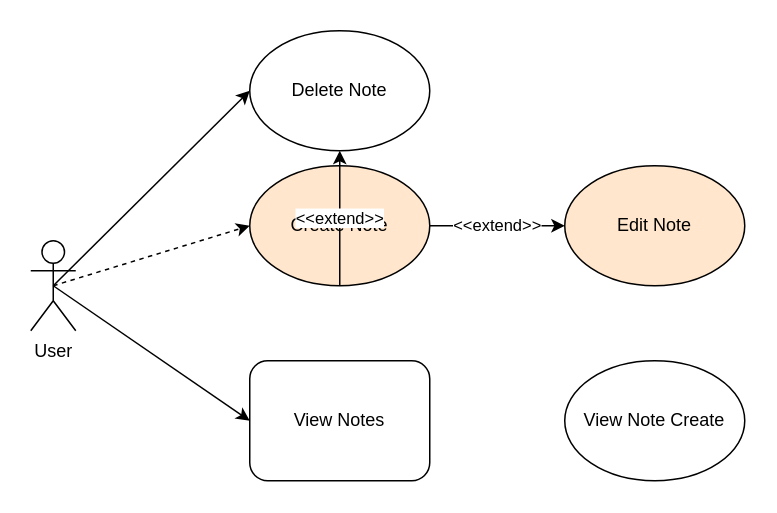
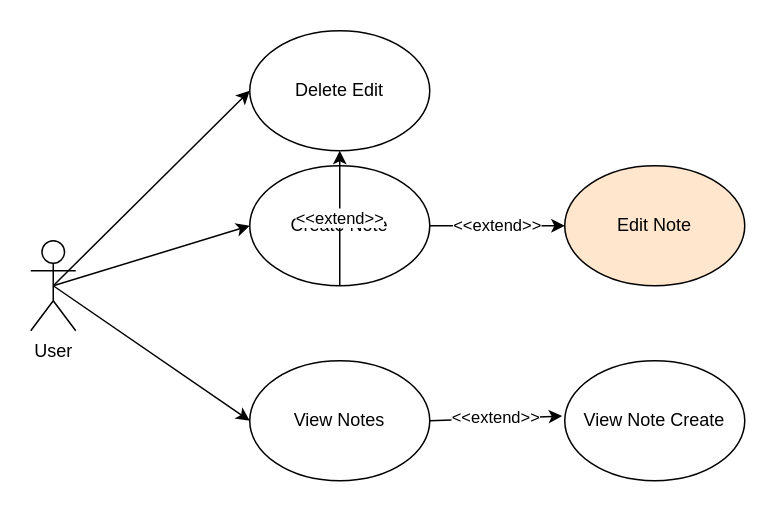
(340, 91) -> (340, 91)
(340, 226) -> (340, 226)
(155, 255) -> (155, 255)
none -> (491, 419)
(340, 421) -> (340, 421)
